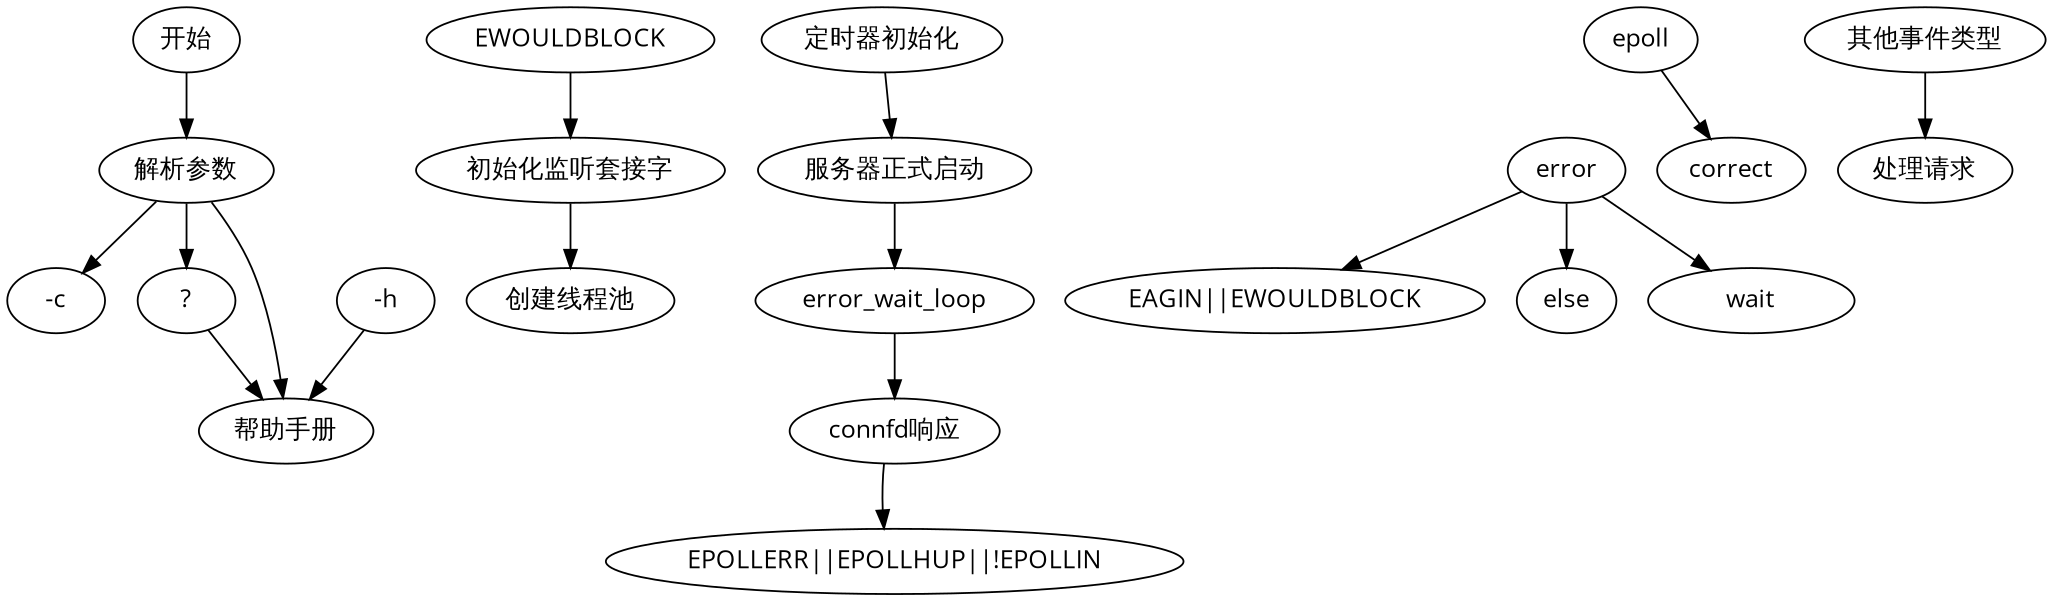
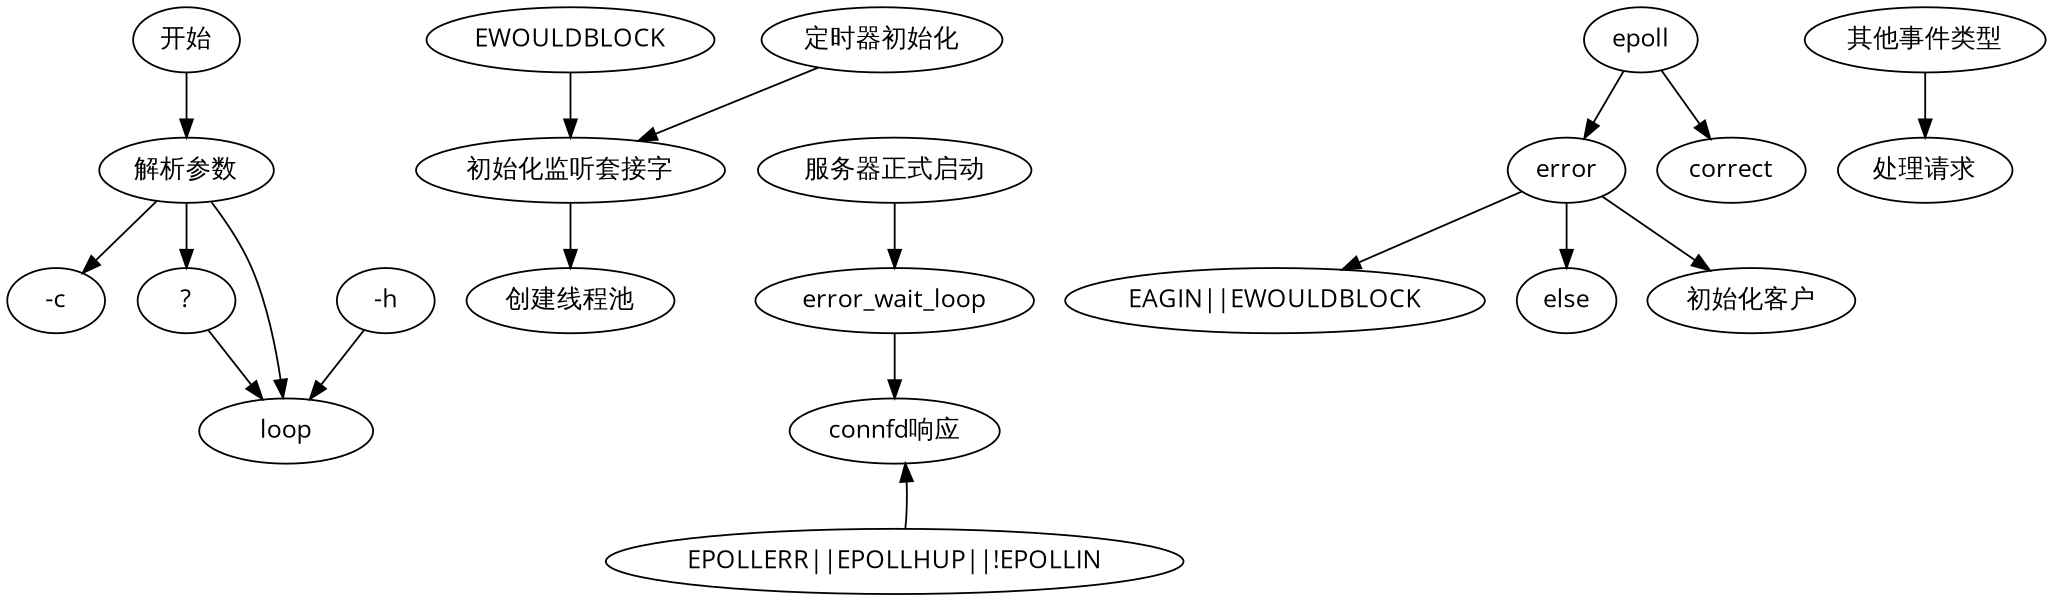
(887, 96) -> (737, 101)
none -> (1609, 97)
(1751, 301) -> (1751, 301)
(286, 431) -> (286, 431)
(883, 487) -> (907, 505)
